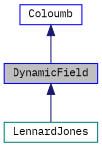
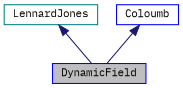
(51, 108) -> (79, 48)
